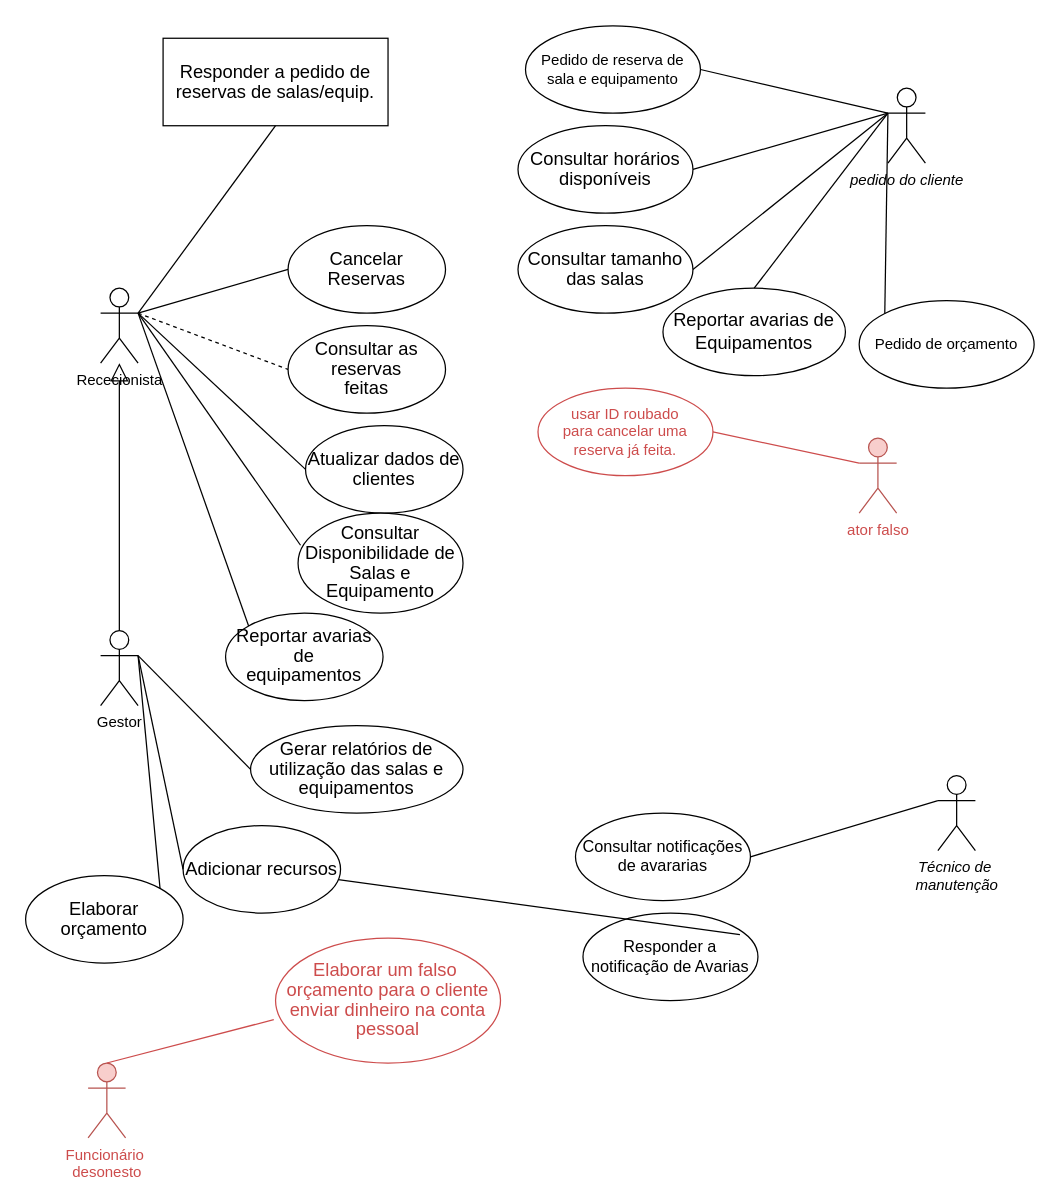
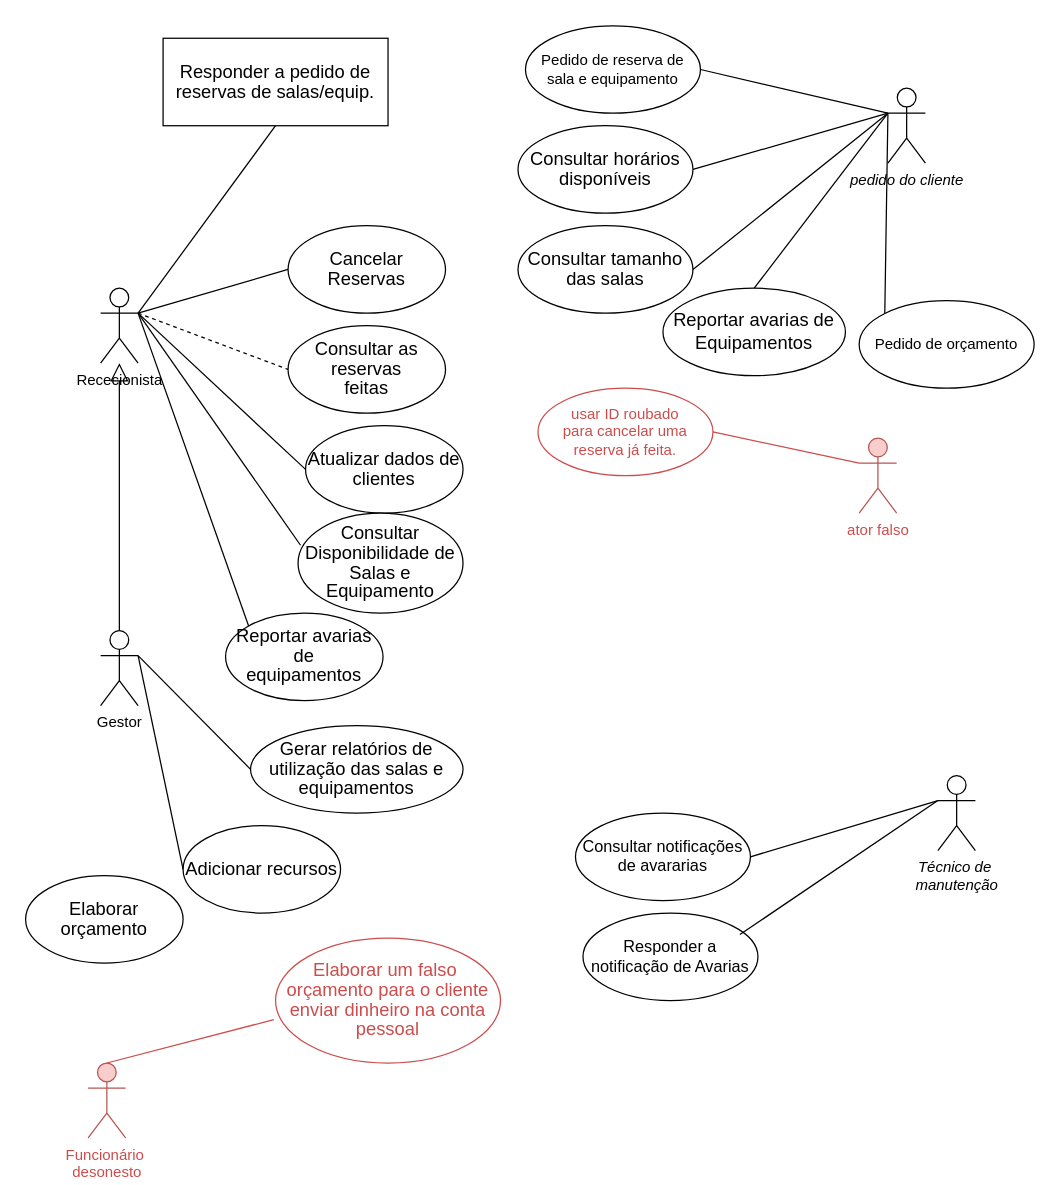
(150, 778) -> none
(540, 907) -> (836, 870)
